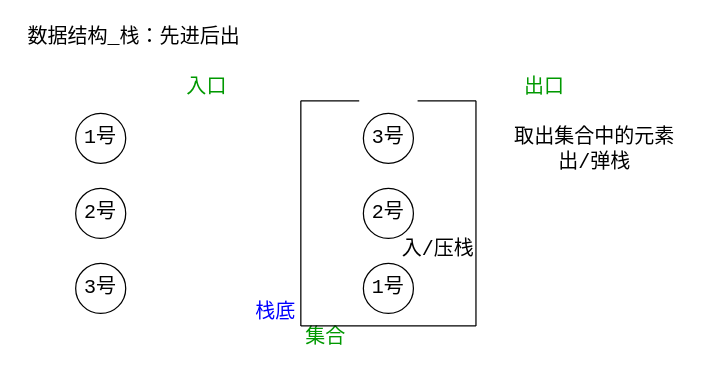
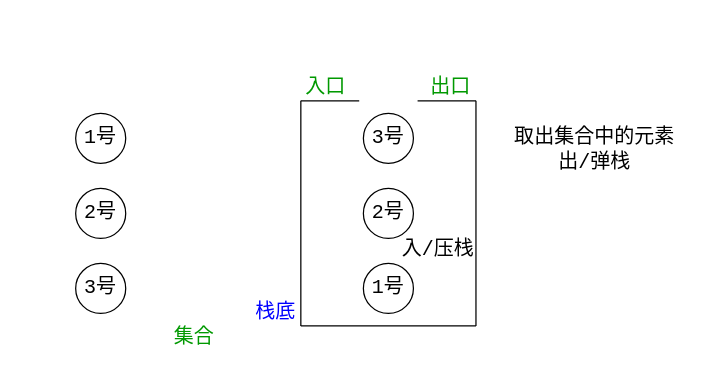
(151, 38) -> none
(207, 88) -> (326, 88)
(544, 88) -> (451, 88)
(326, 338) -> (194, 338)
